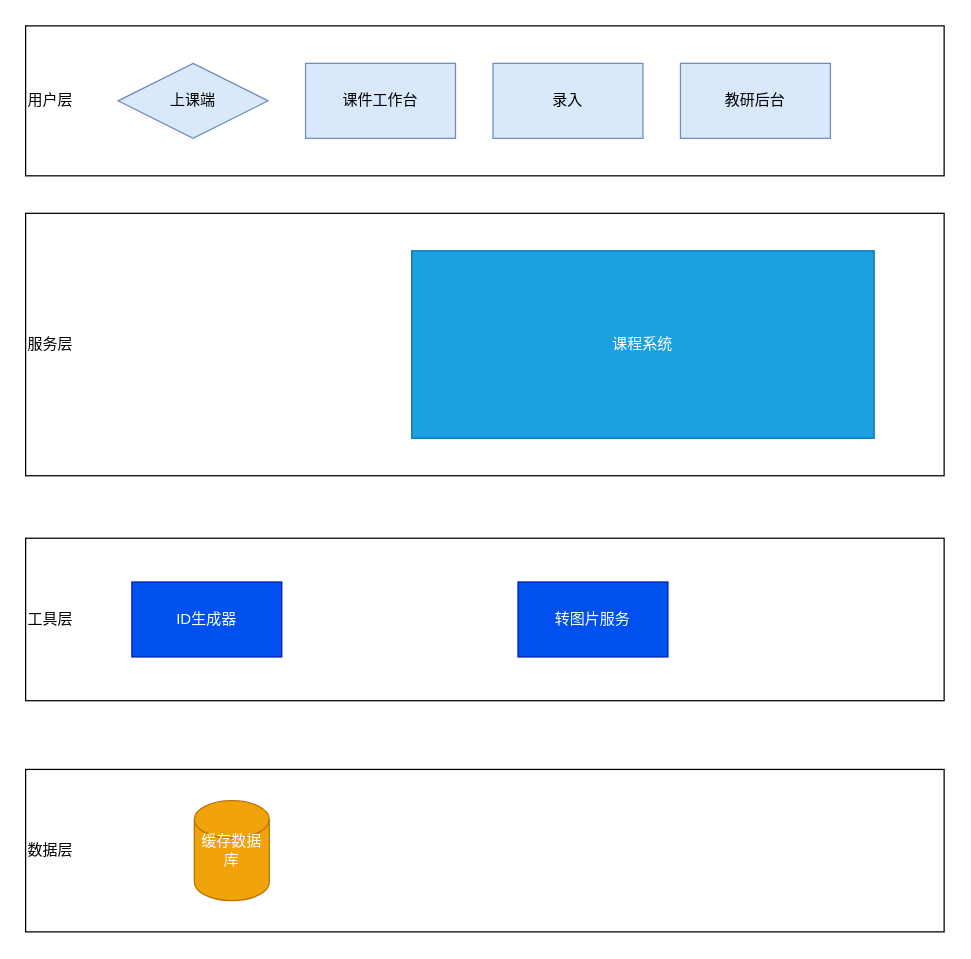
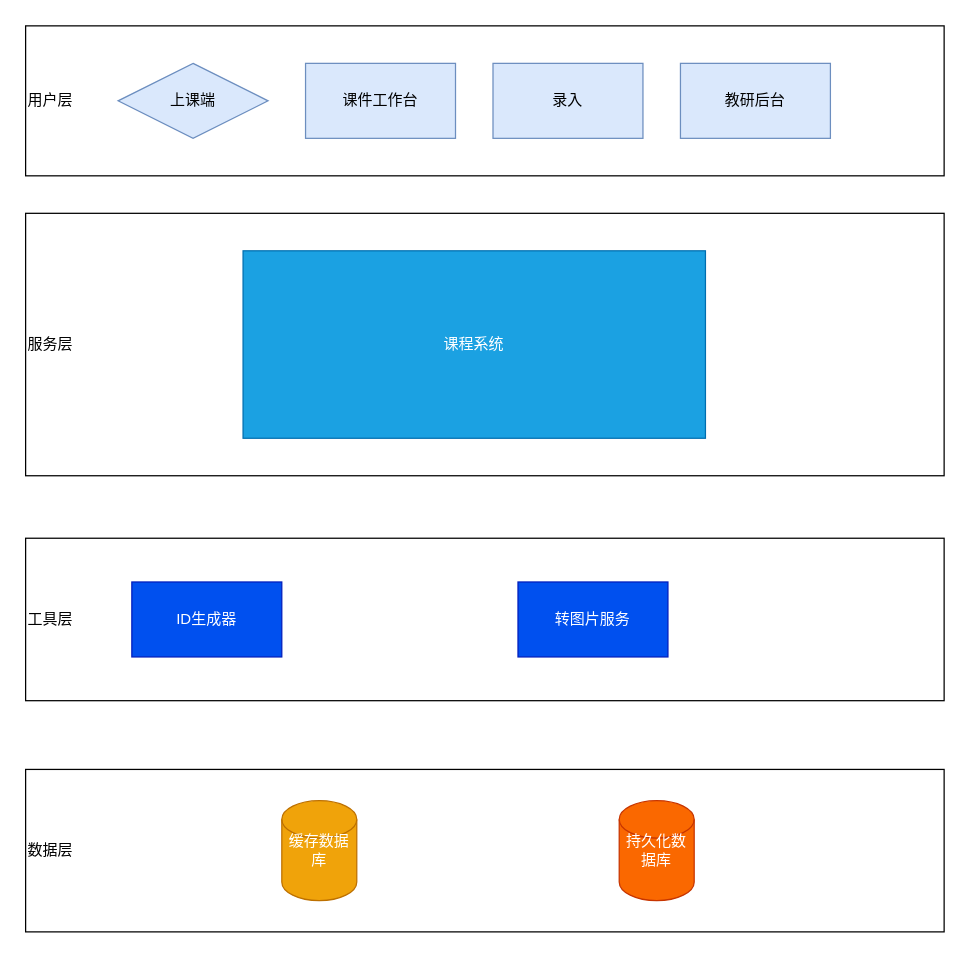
(643, 344) -> (474, 344)
(232, 851) -> (319, 851)
none -> (657, 851)
